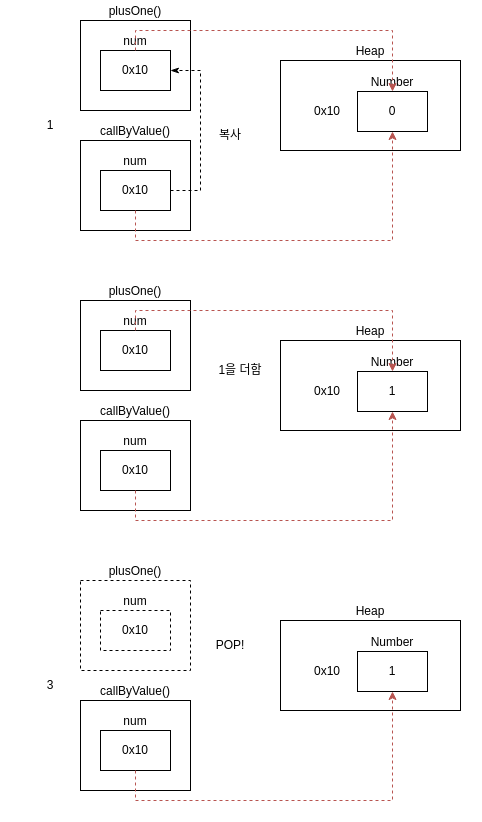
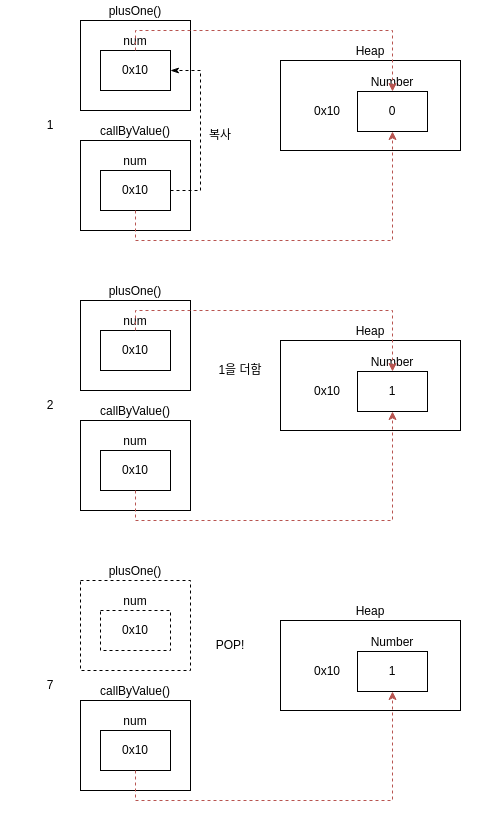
(231, 136) -> (221, 136)
none -> (51, 406)
(51, 686) -> (51, 686)
